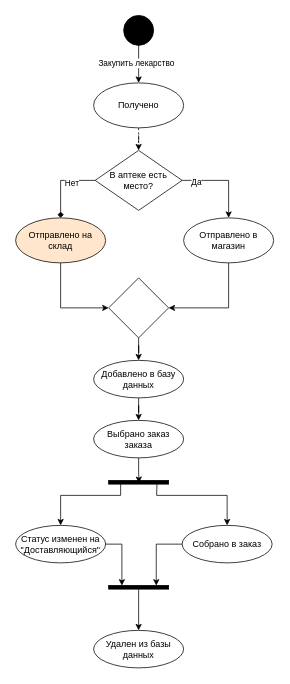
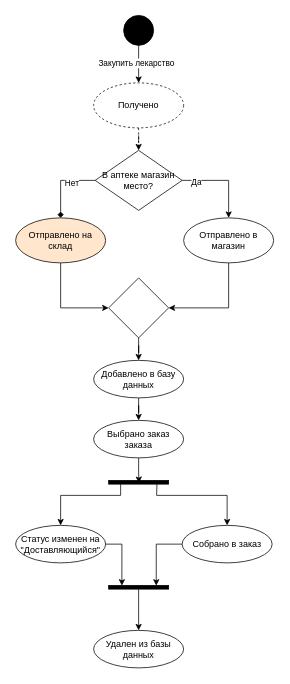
(138, 105) -> (138, 105)
(138, 180) -> (138, 180)
